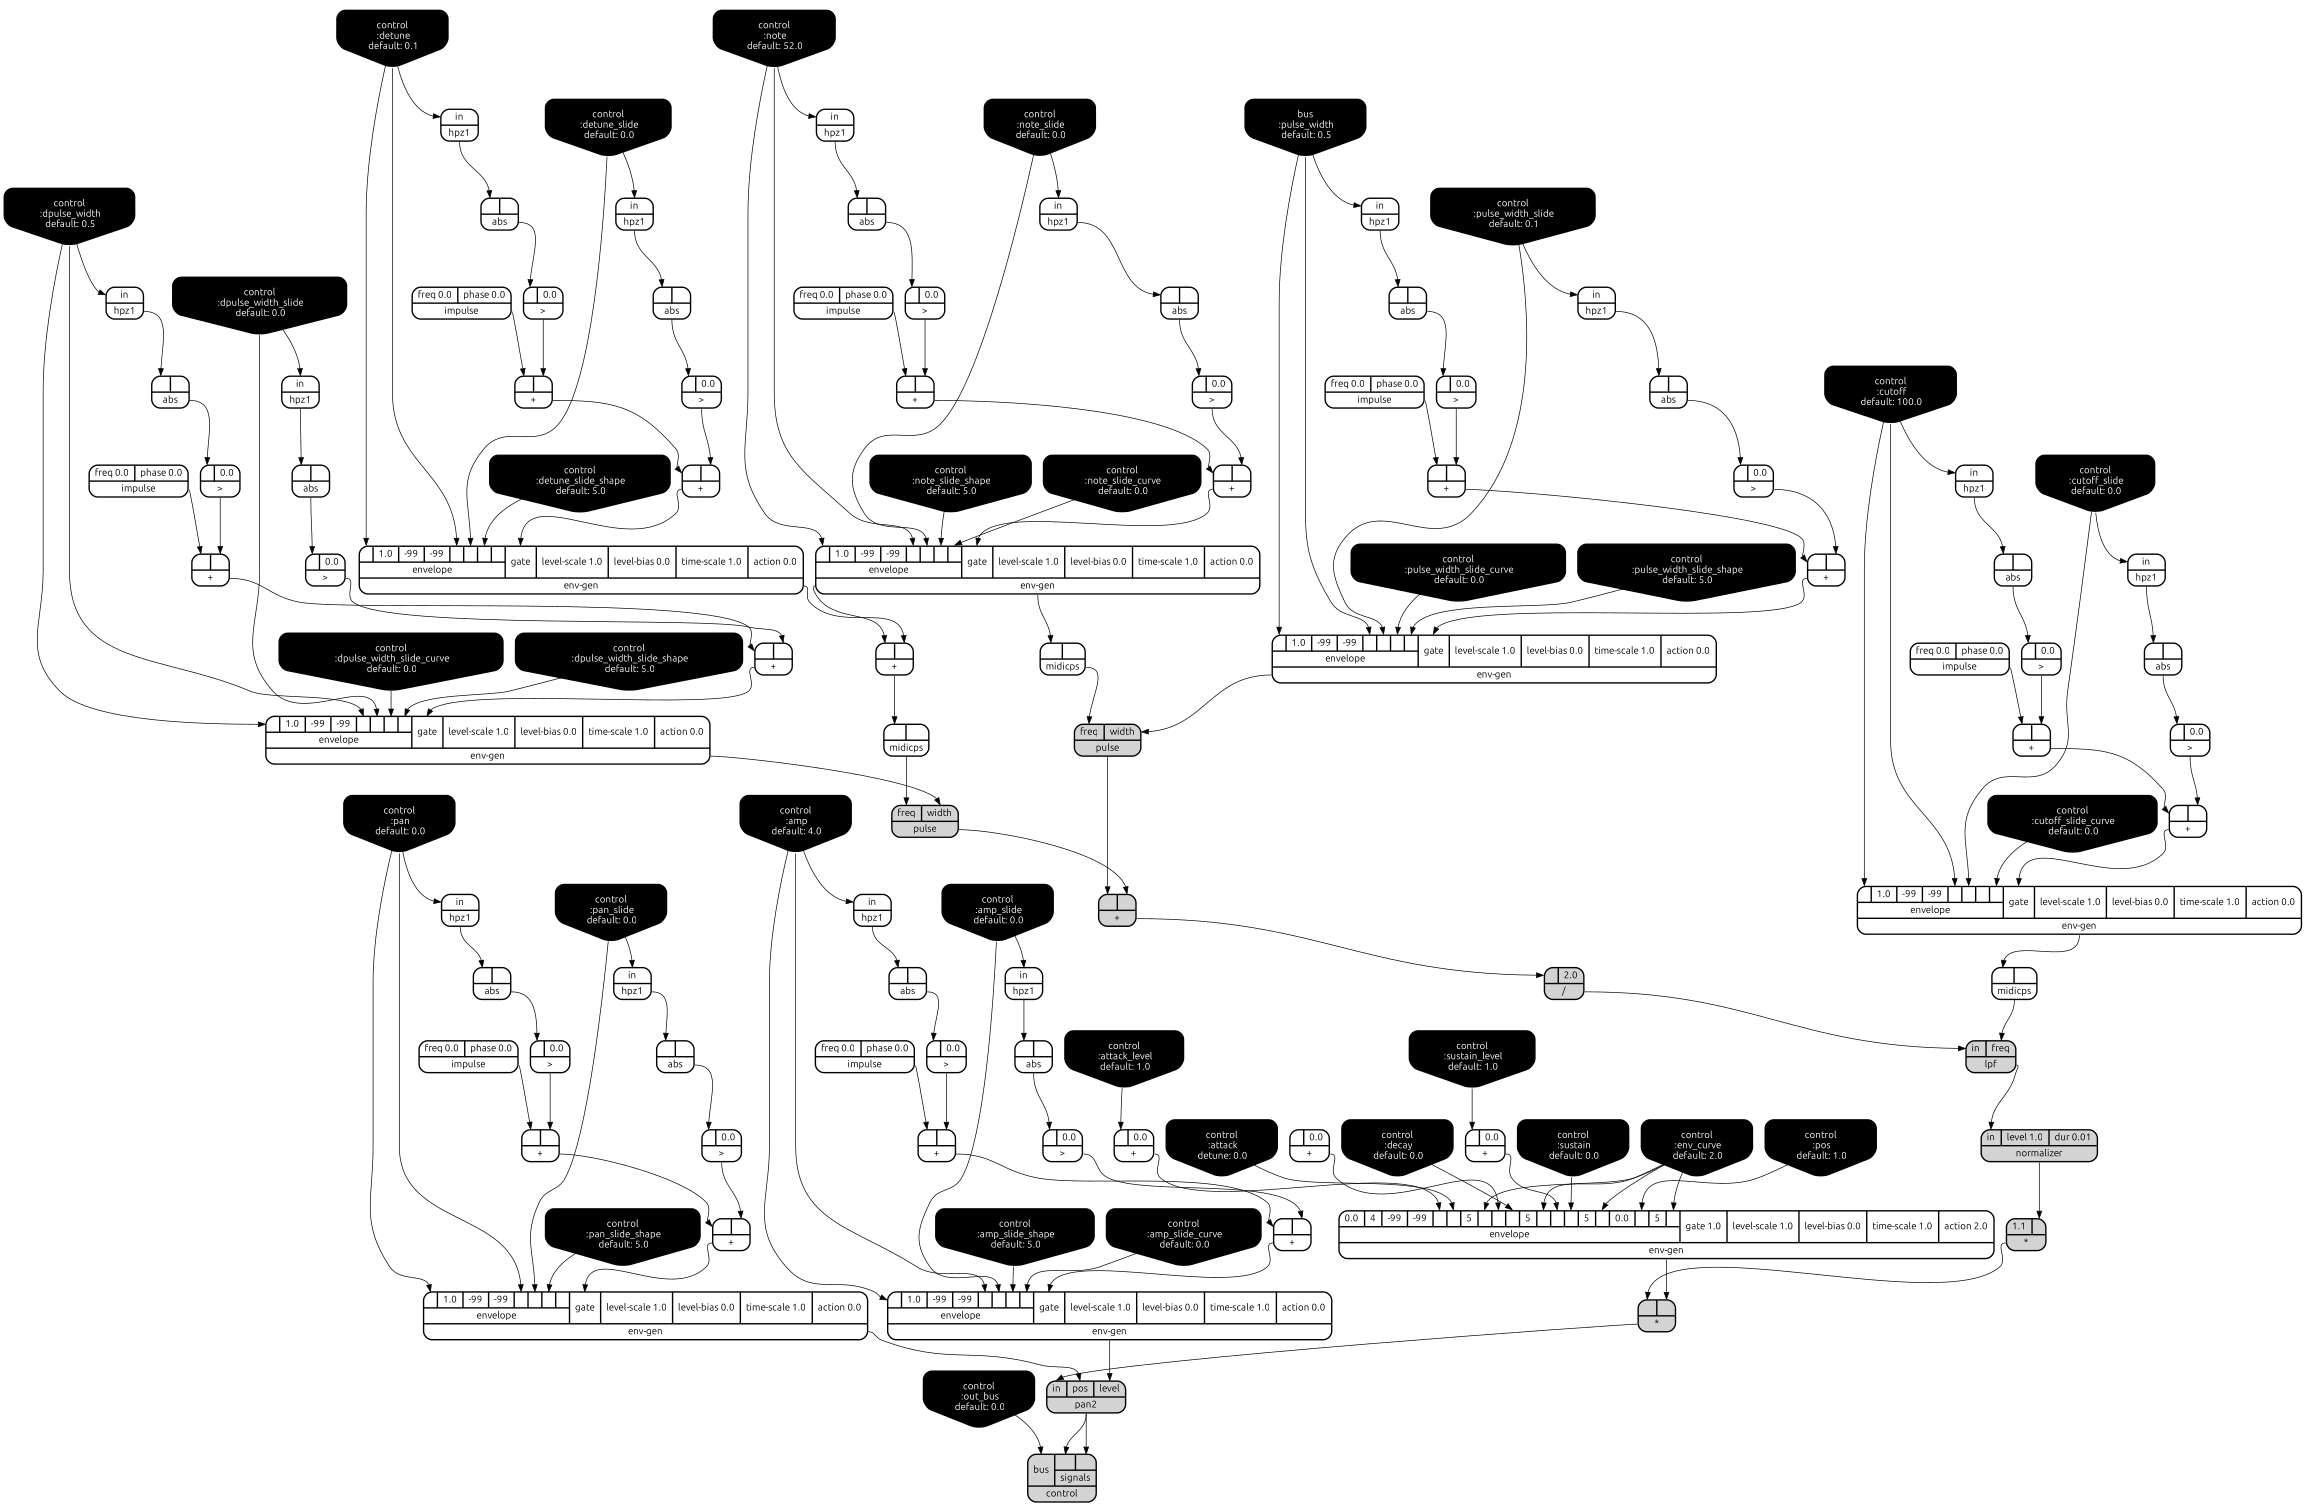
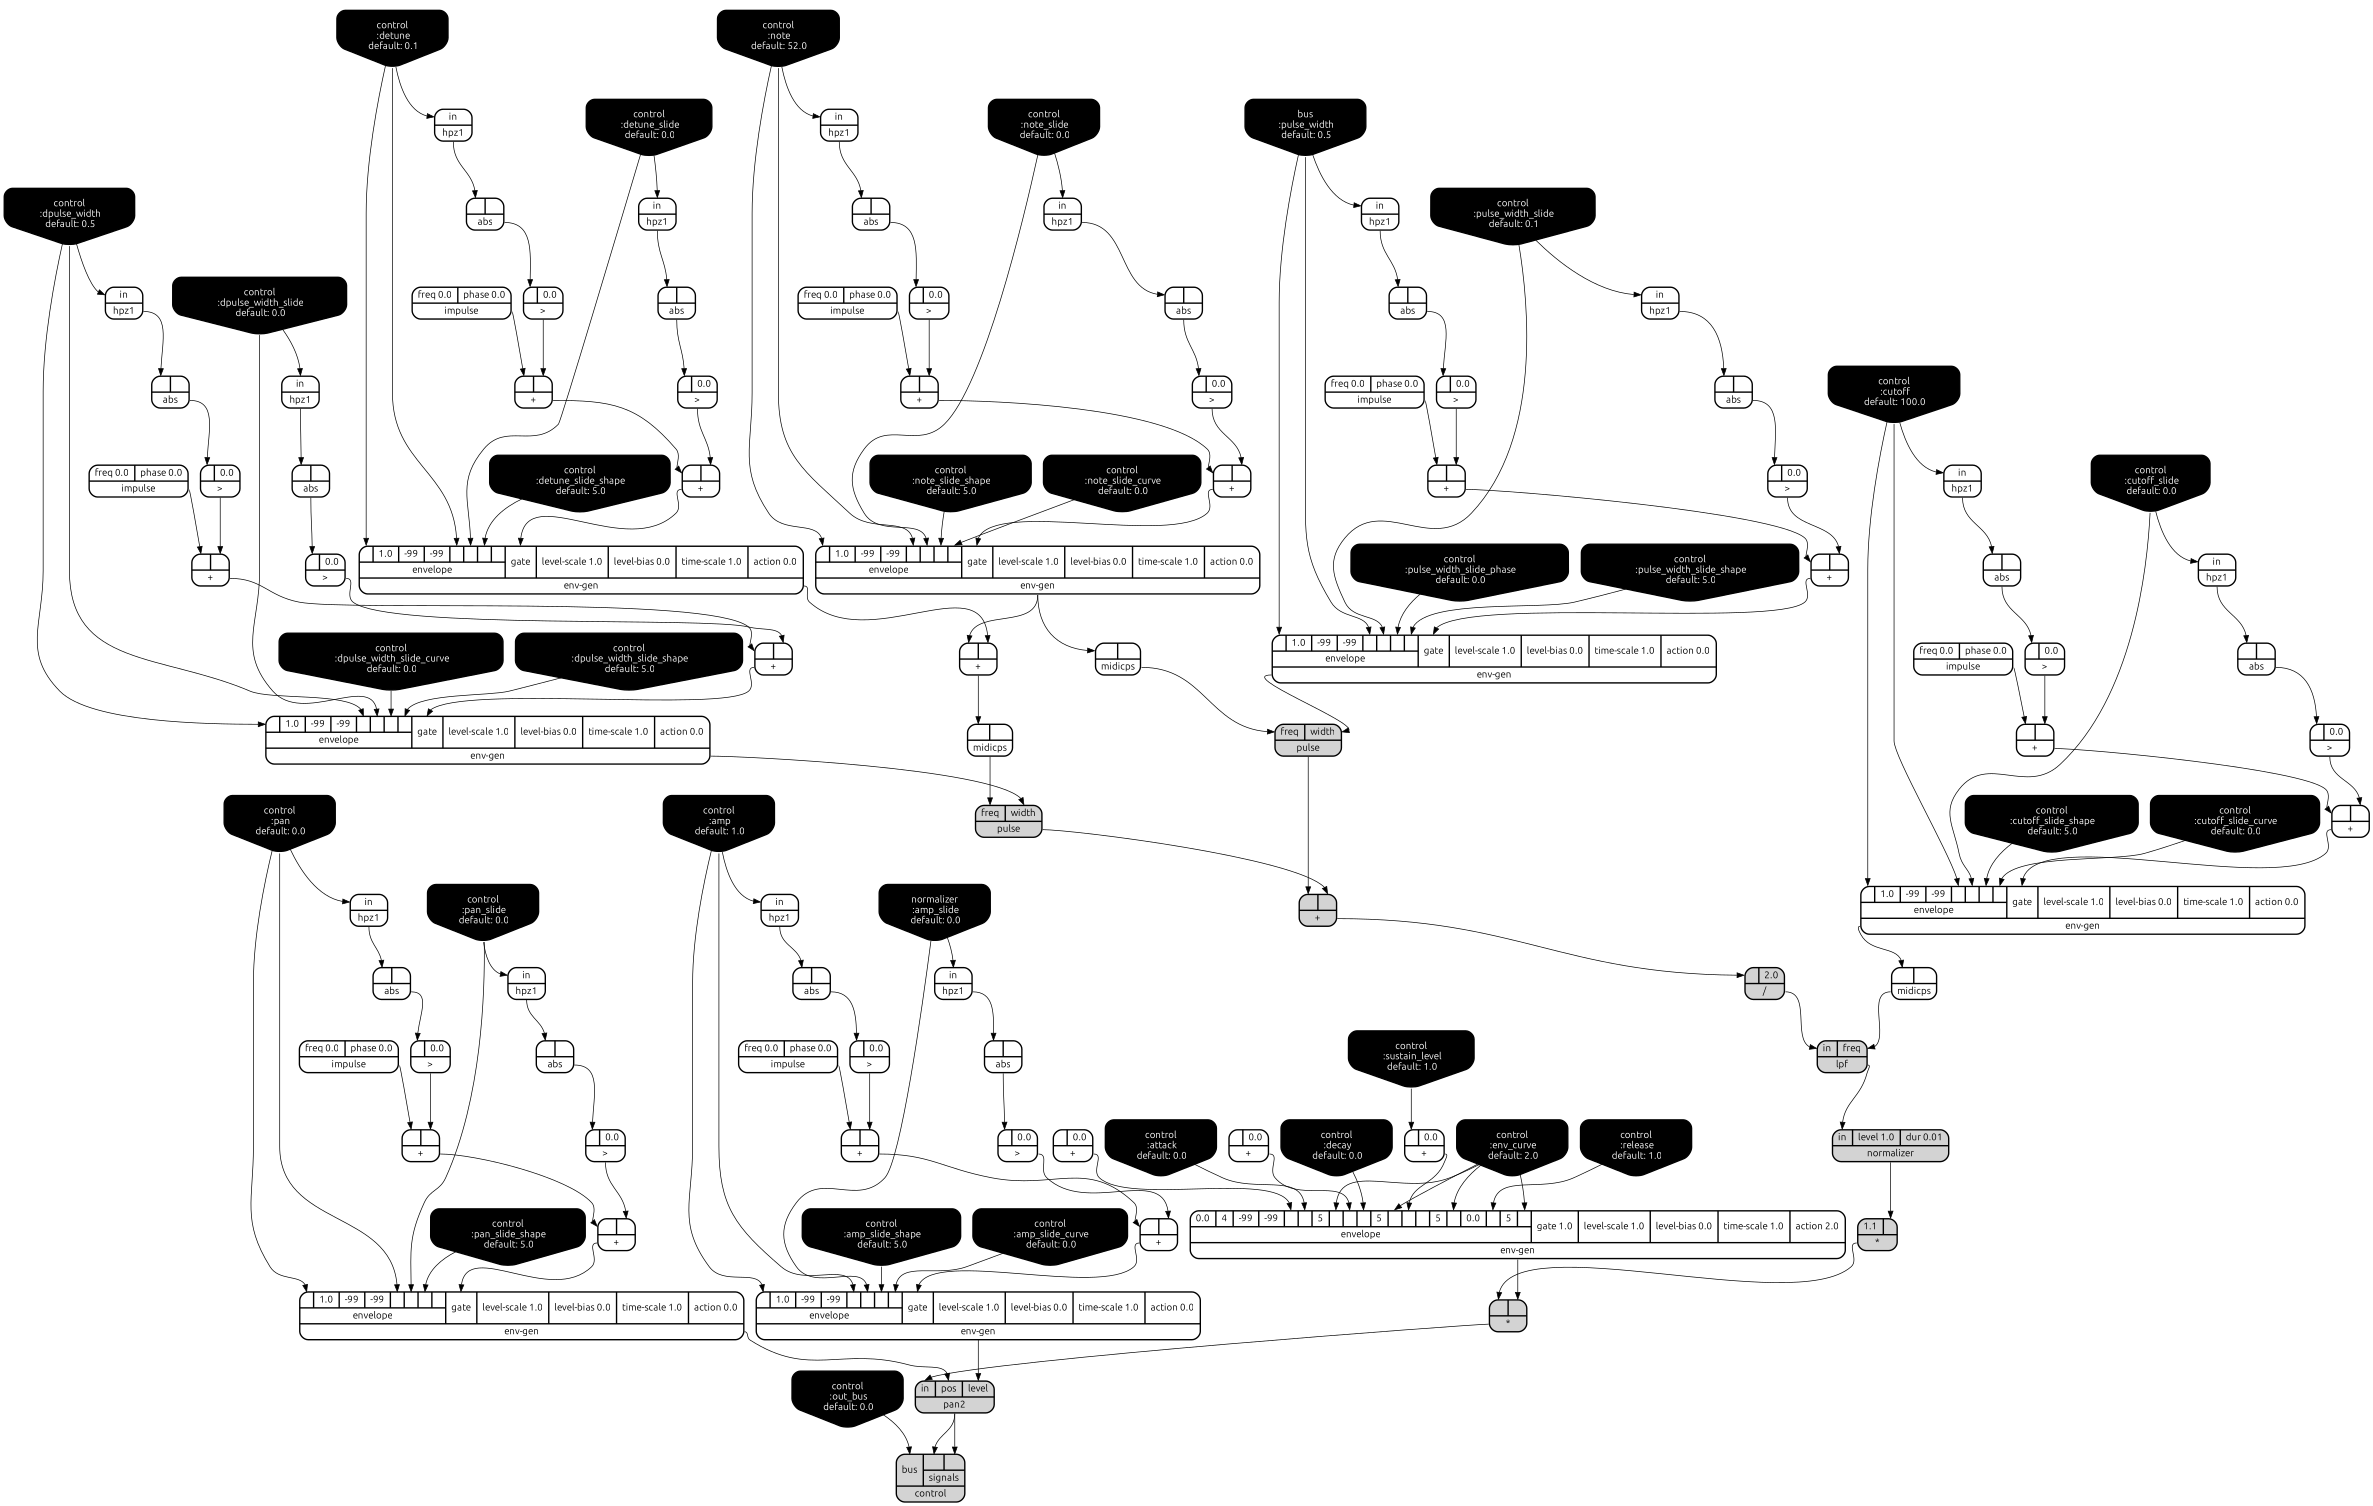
(1458, 570) -> (1460, 570)
(796, 821) -> (719, 821)
none -> (2052, 821)
(998, 910) -> (935, 910)
(1124, 1057) -> none
(1222, 1146) -> (1161, 1146)
(1573, 1146) -> none
(1821, 1146) -> (1636, 1146)
